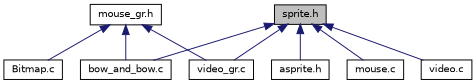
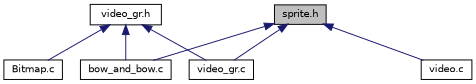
(126, 15) -> (126, 15)
(300, 70) -> none
(375, 70) -> none
